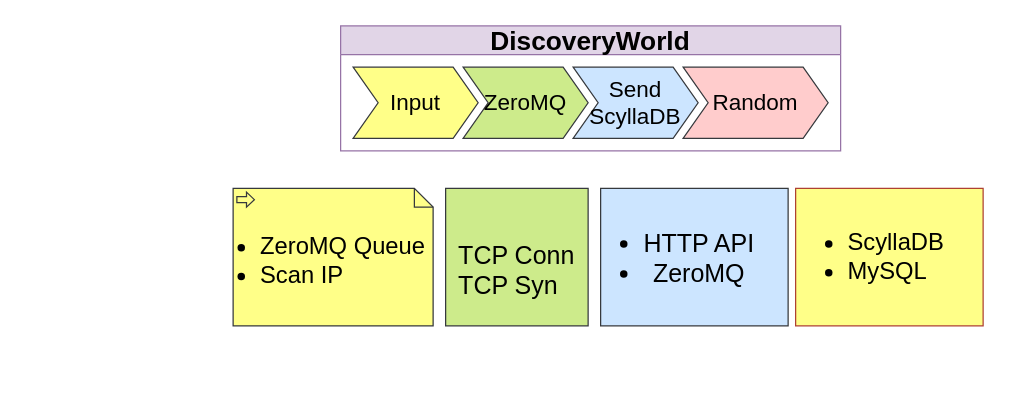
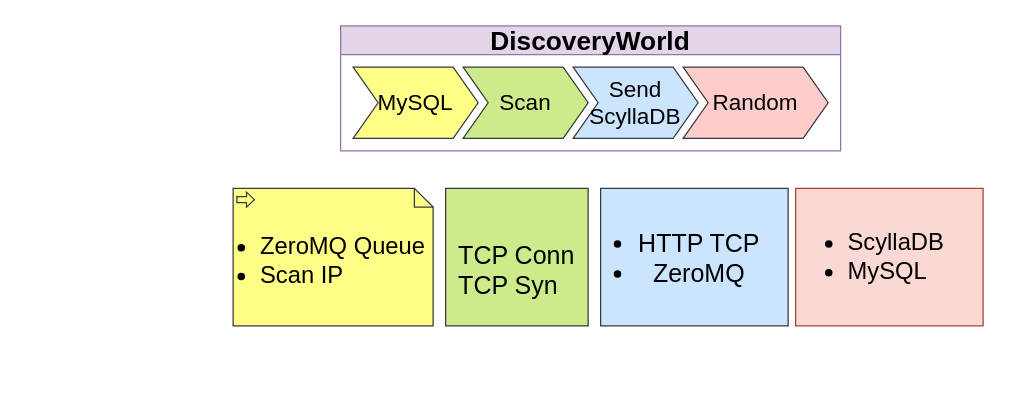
(416, 103) -> (416, 103)
(526, 103) -> (526, 103)
(674, 257) -> (674, 257)
(889, 257) -> (889, 257)
